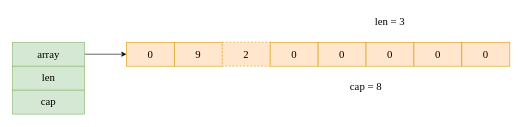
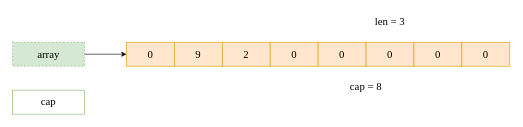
(48, 54) -> (48, 54)
(246, 54) -> (246, 54)
(48, 78) -> none
(48, 102) -> (48, 102)
